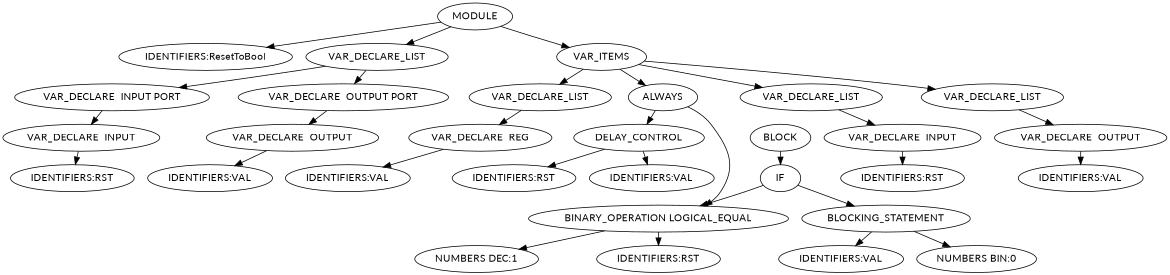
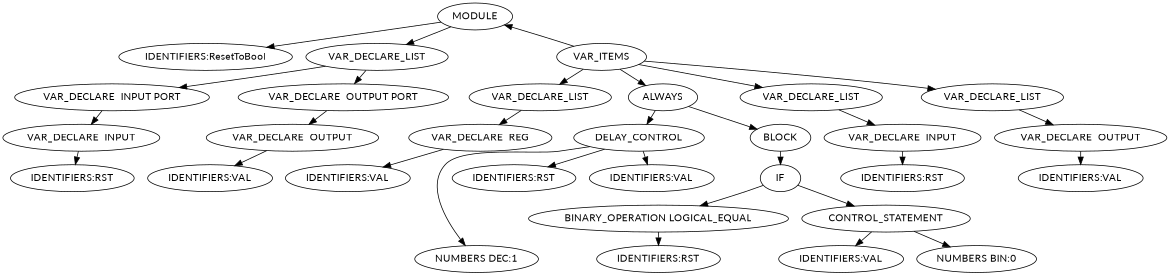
(531, 36) -> (543, 37)
(726, 149) -> (719, 117)
(886, 219) -> (886, 219)
(566, 239) -> (475, 154)
